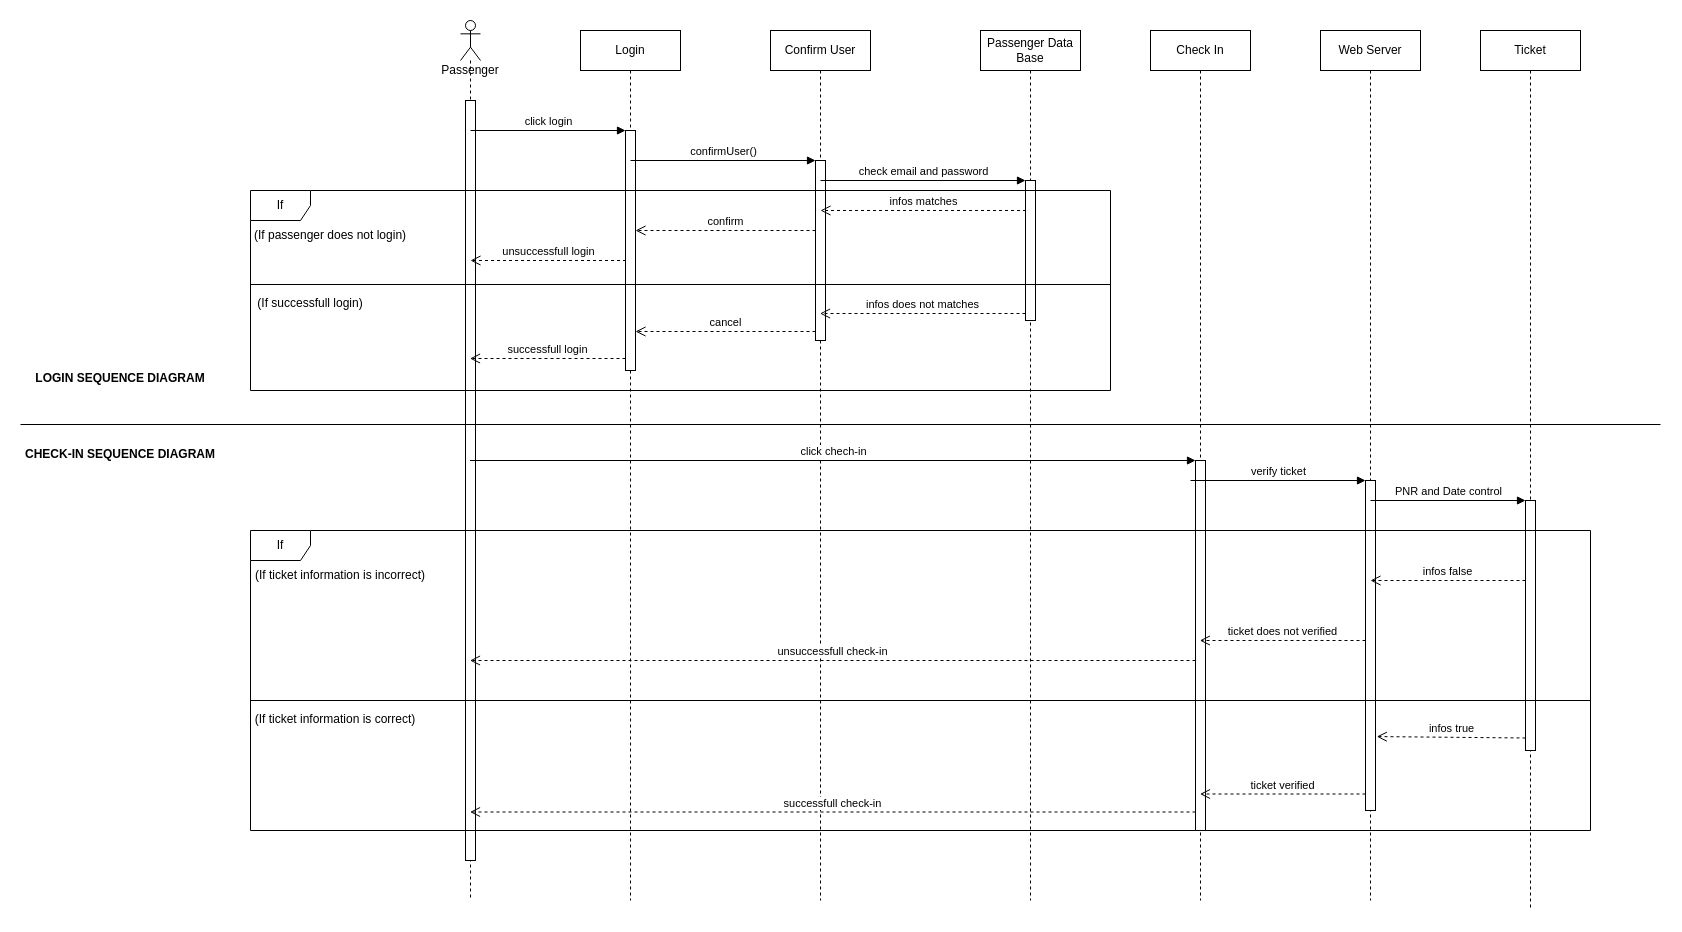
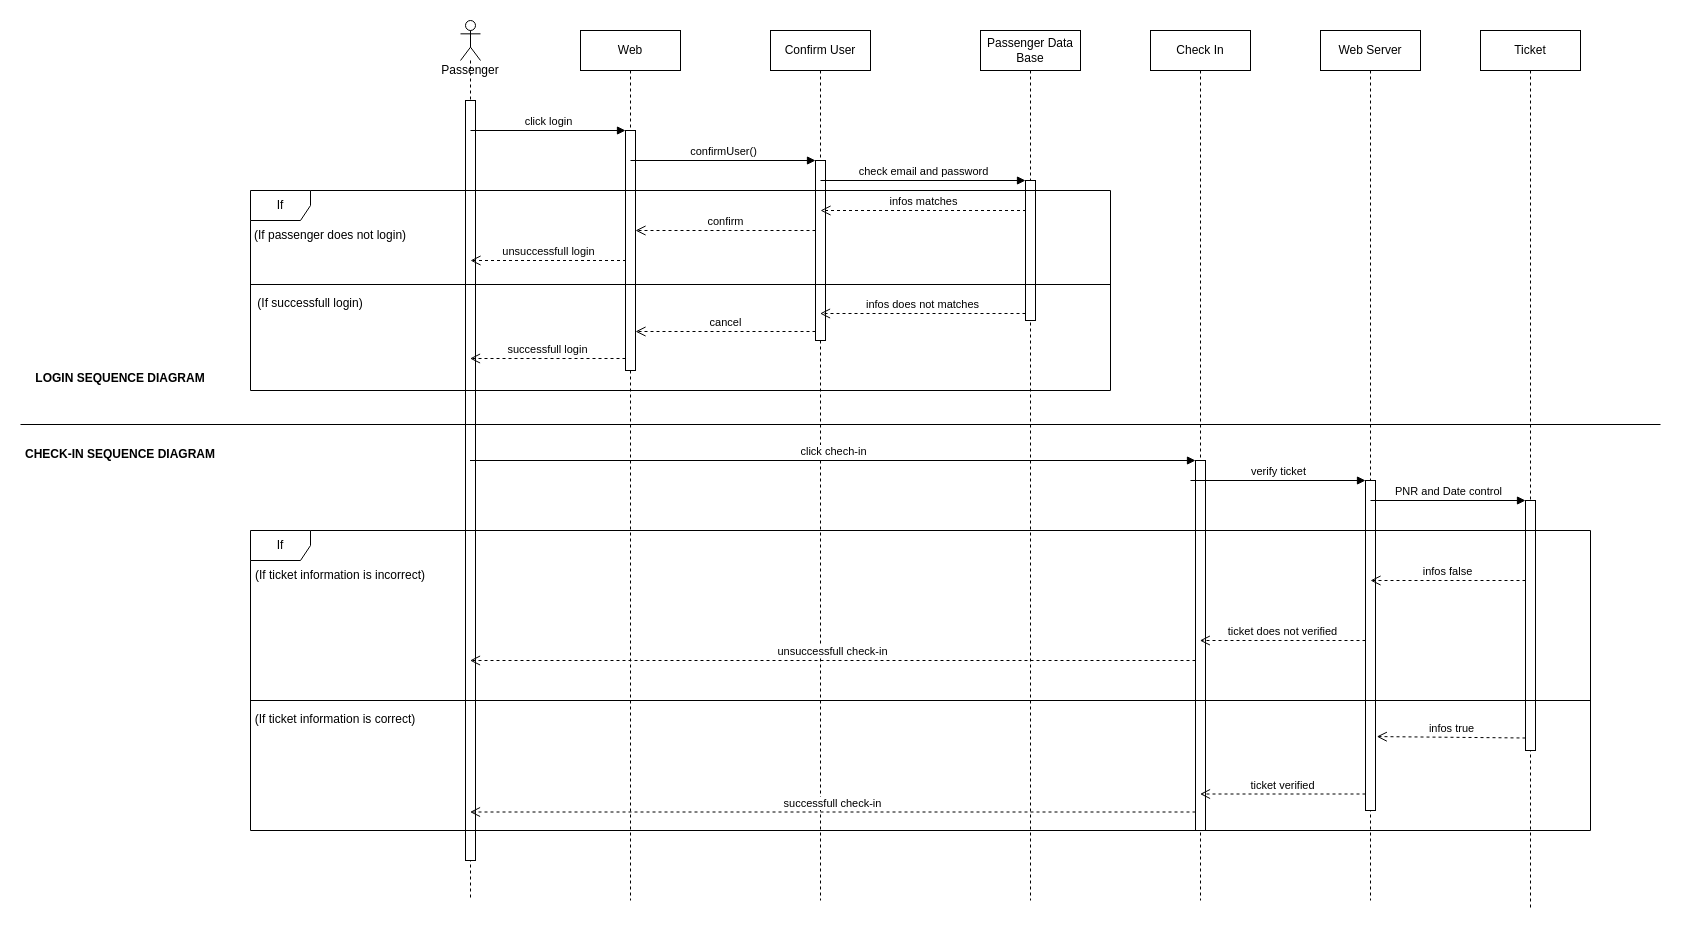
(631, 51) -> (631, 51)
